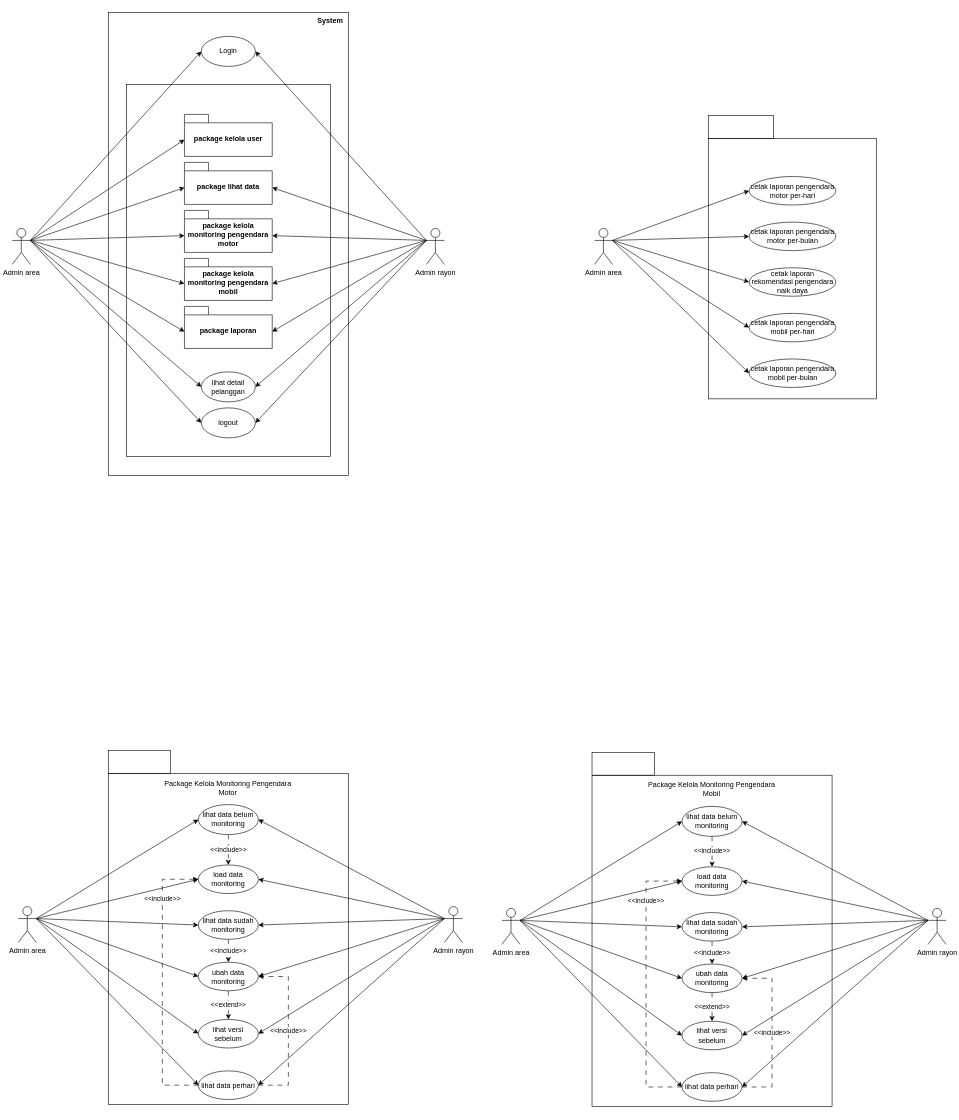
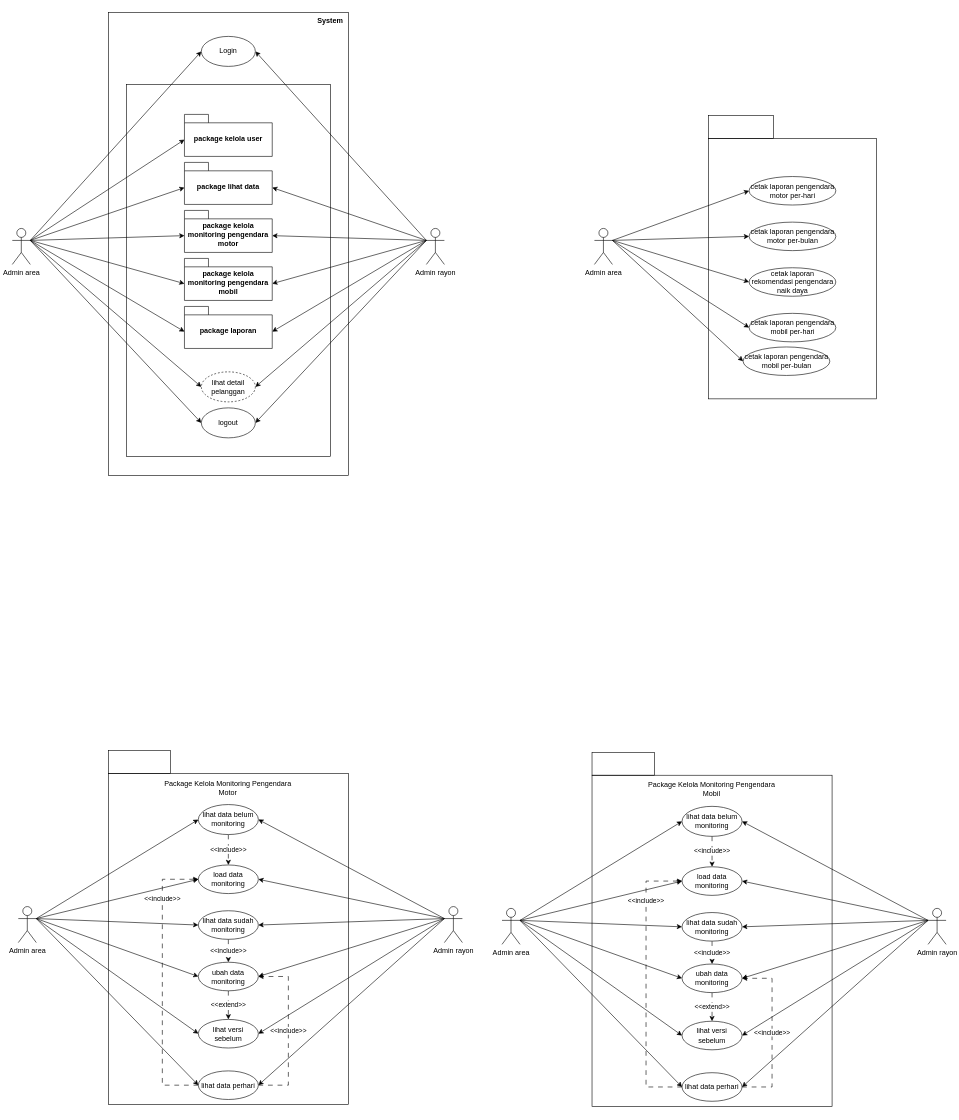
(792, 373) -> (786, 361)
(228, 387) -> (228, 387)
